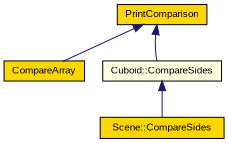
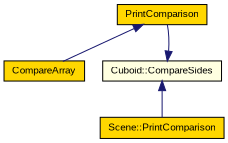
(155, 48) -> (169, 38)
(162, 128) -> (162, 128)
